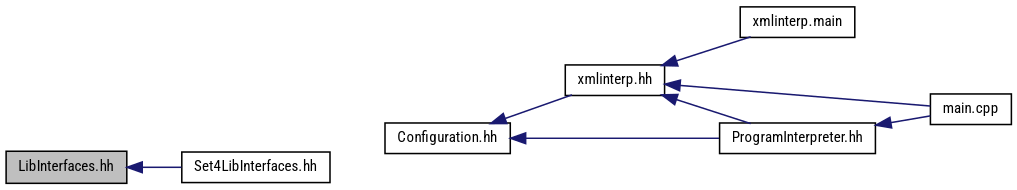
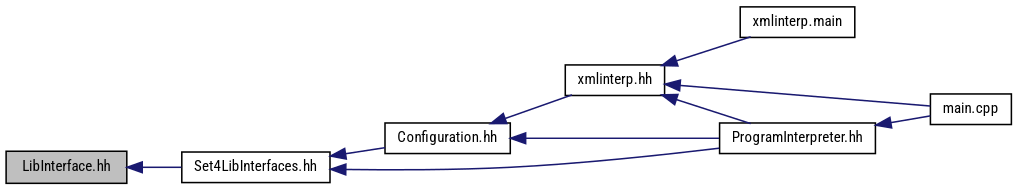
none -> (365, 151)
none -> (533, 166)
(66, 167) -> (66, 167)
